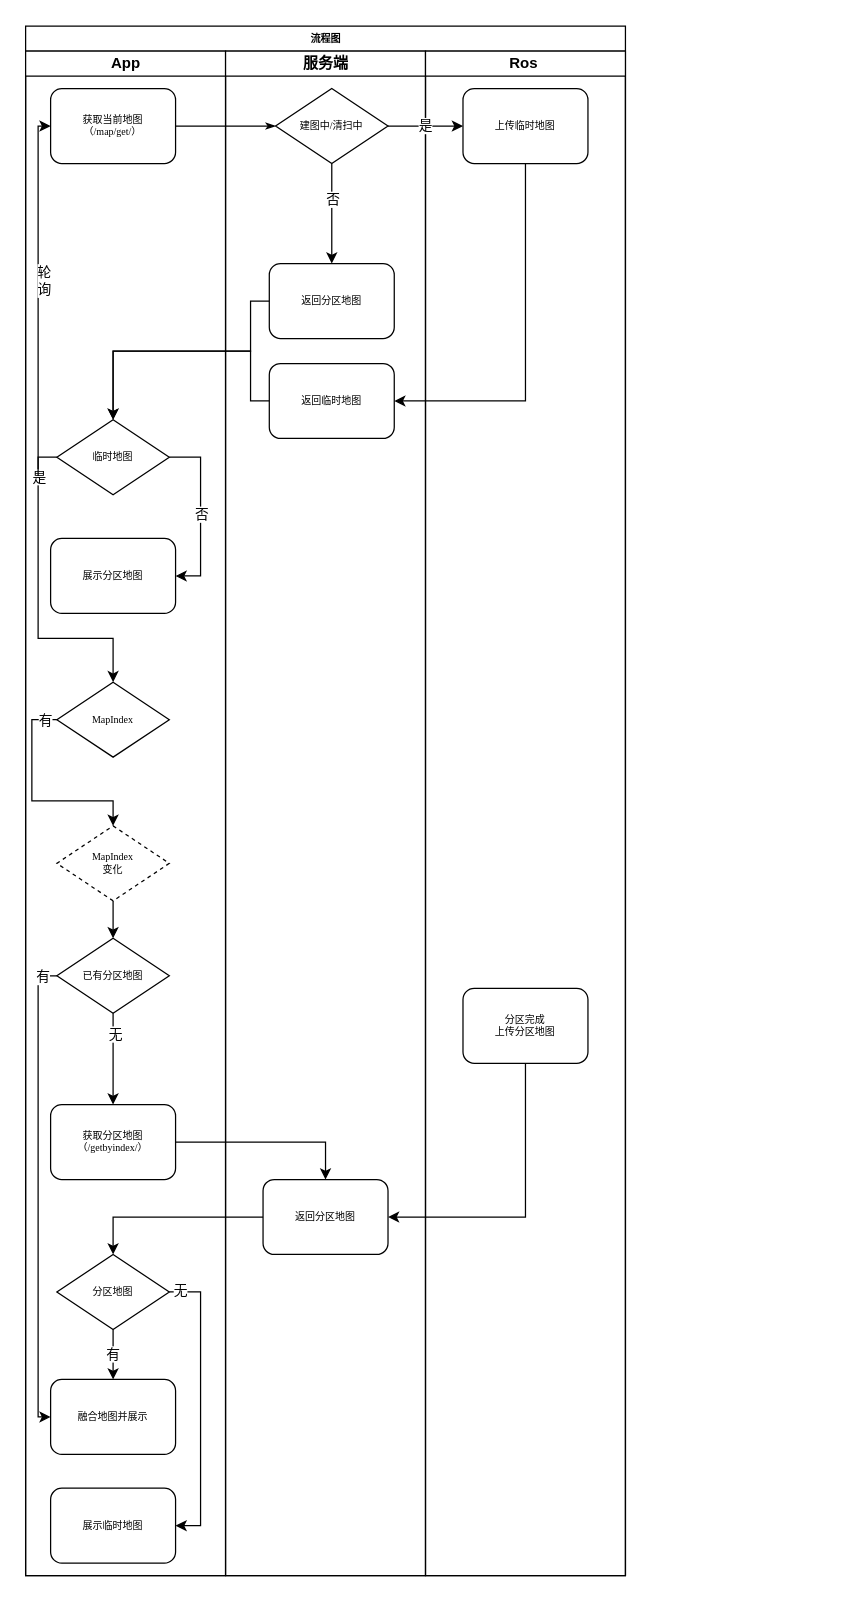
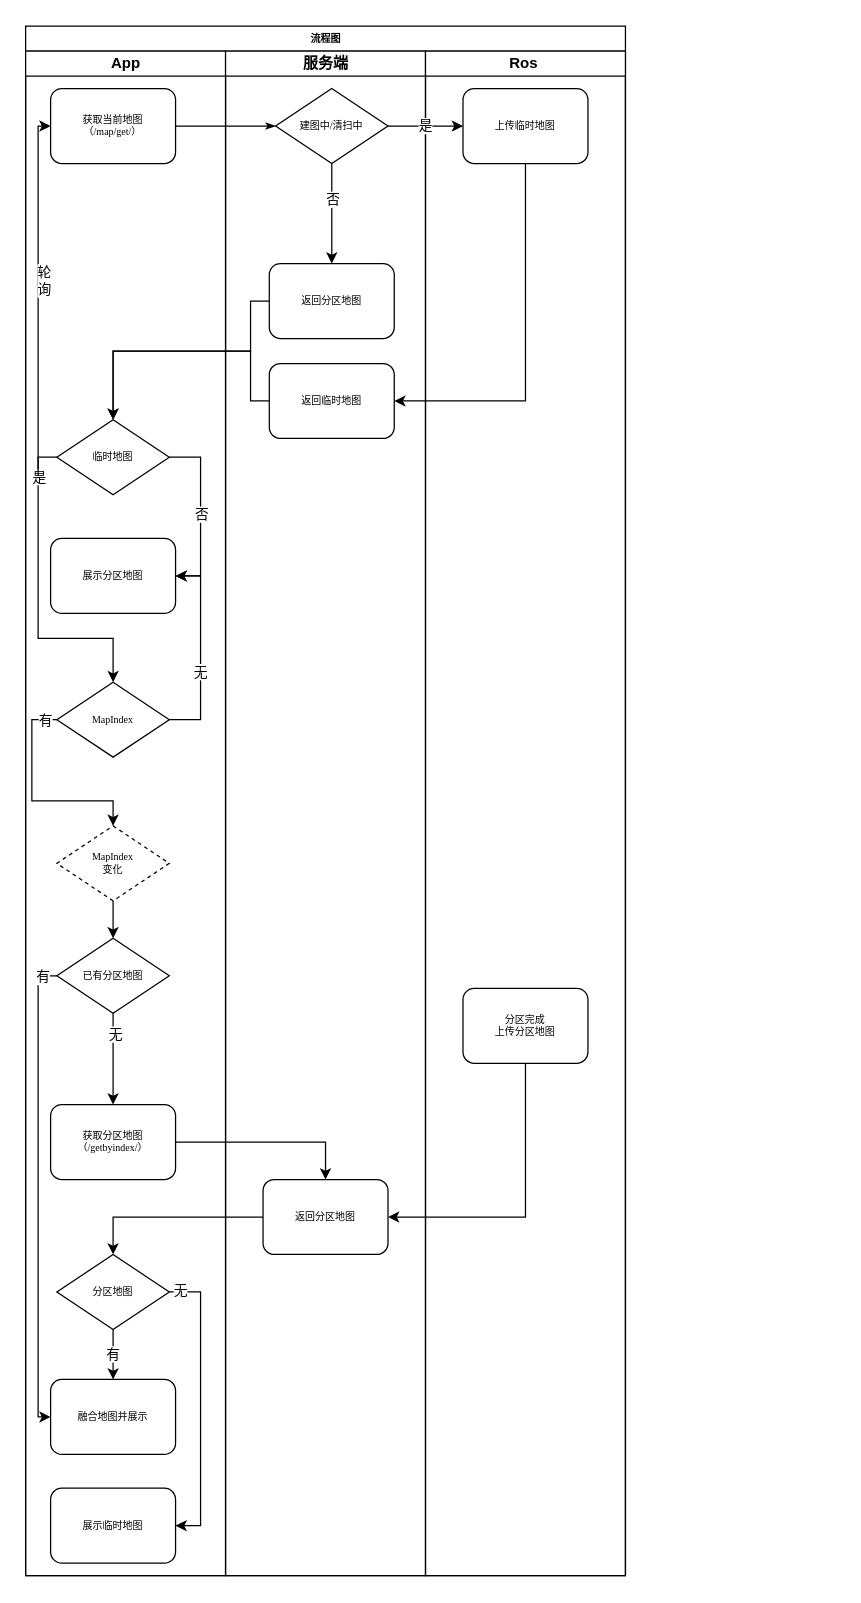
none -> (201, 663)
